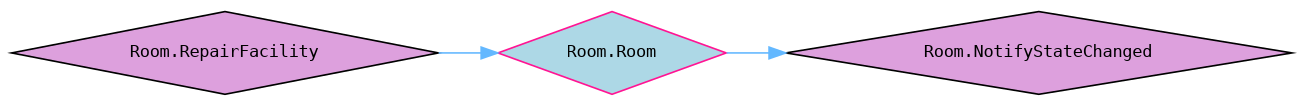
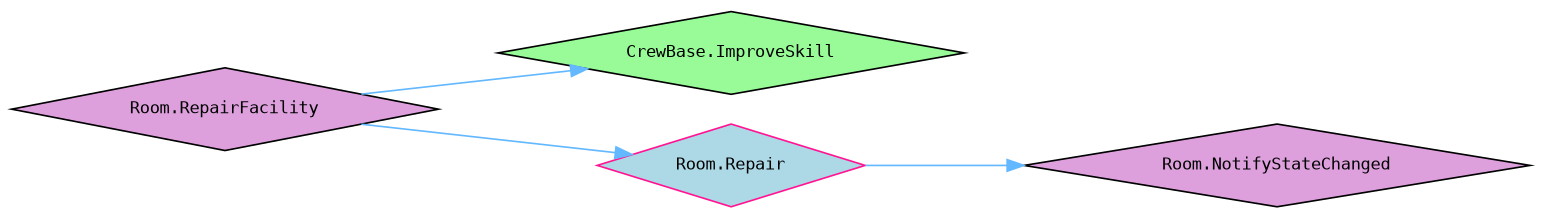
(612, 53) -> (731, 165)
none -> (731, 53)
